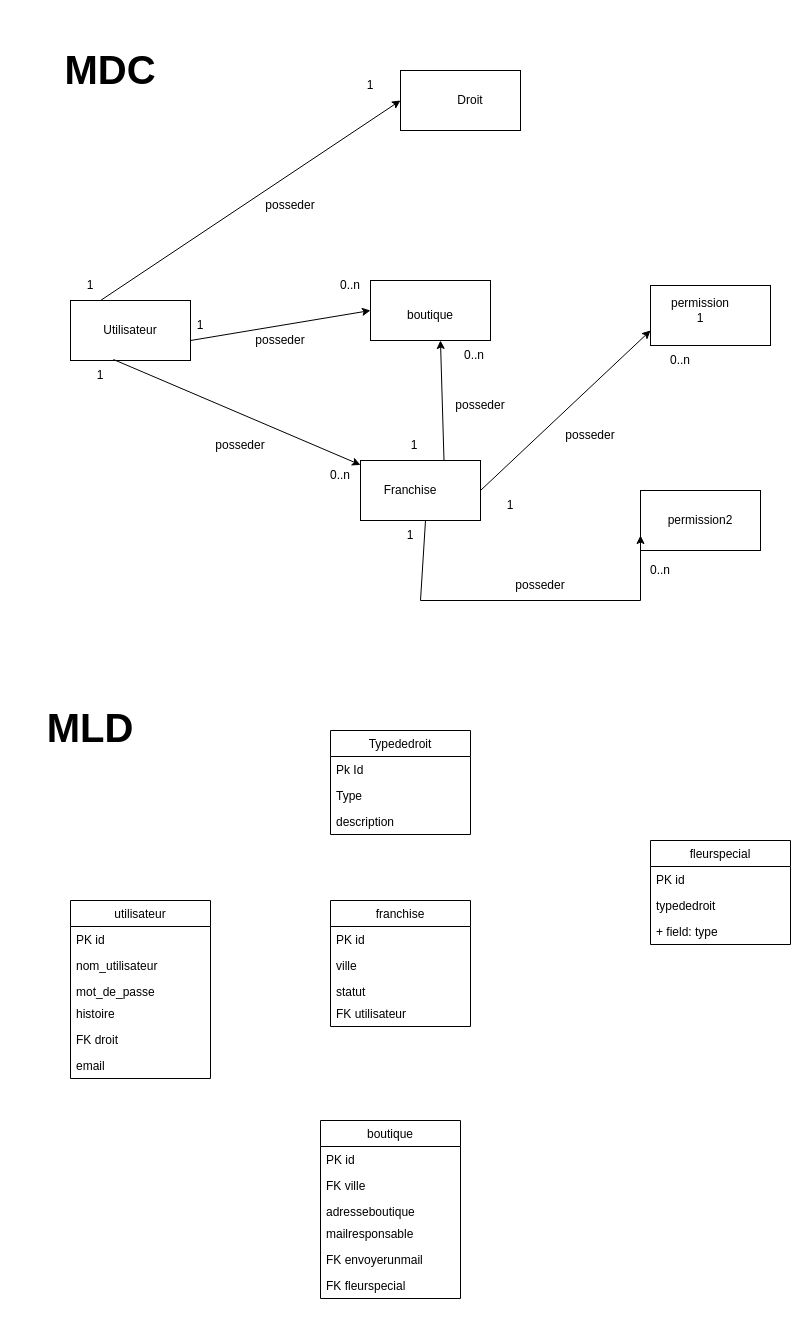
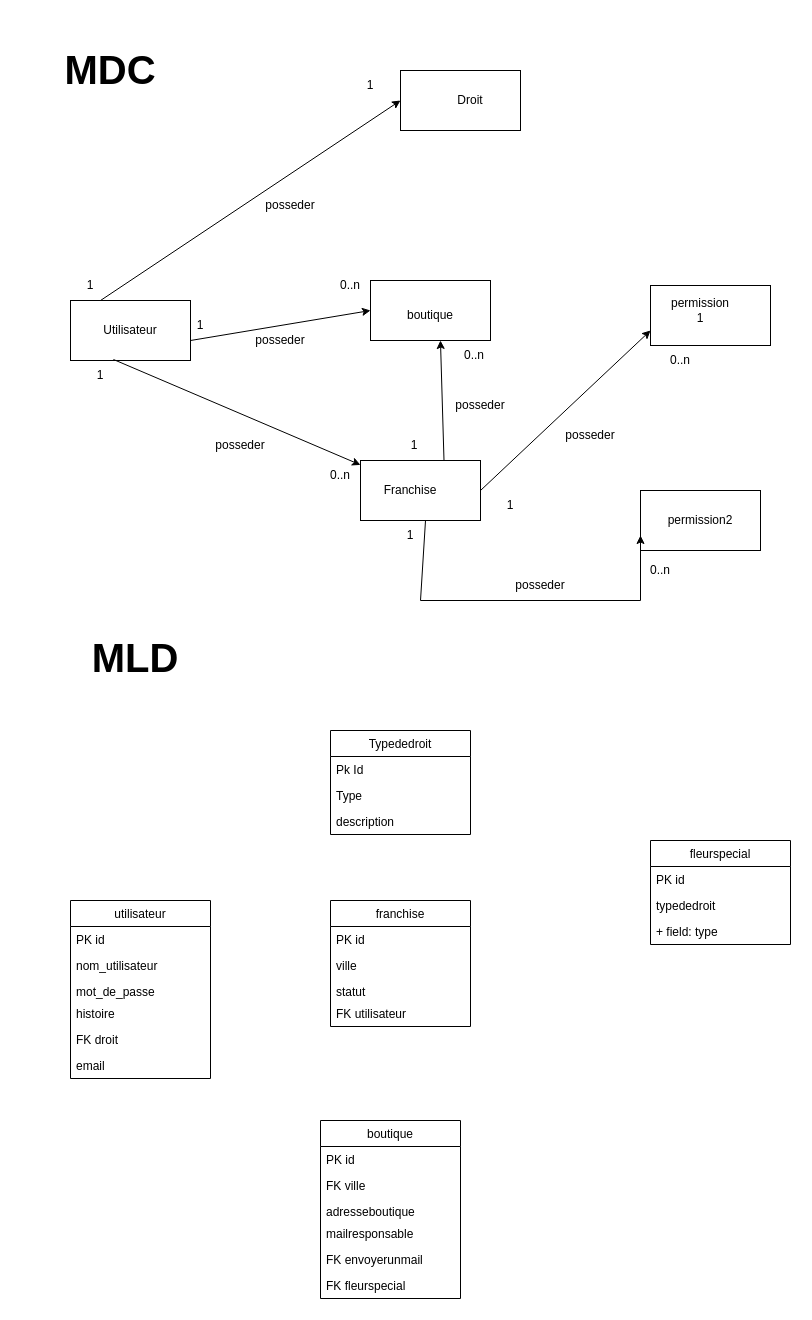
(91, 724) -> (136, 654)
